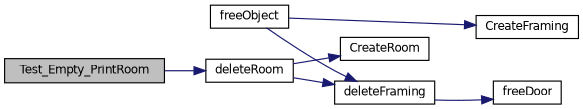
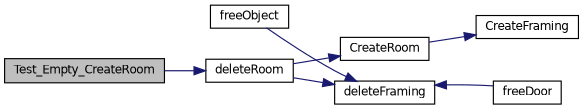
(377, 21) -> (447, 39)
(85, 71) -> (85, 71)
(458, 100) -> (470, 85)
